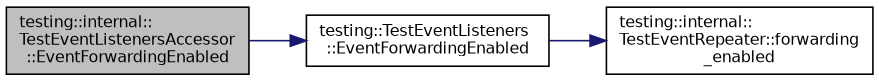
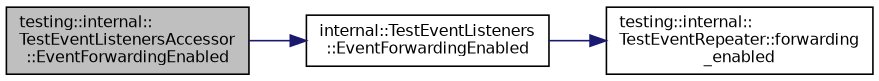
(428, 41) -> (428, 41)
